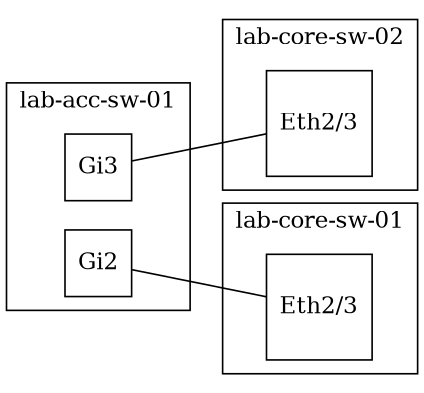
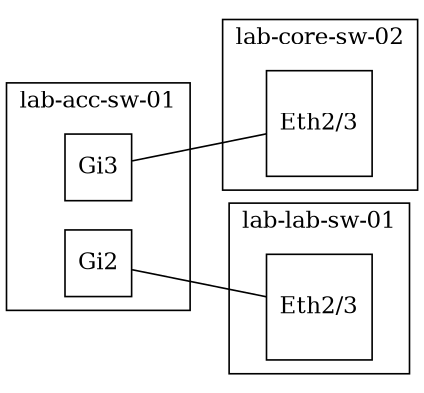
(320, 222) -> (319, 222)
